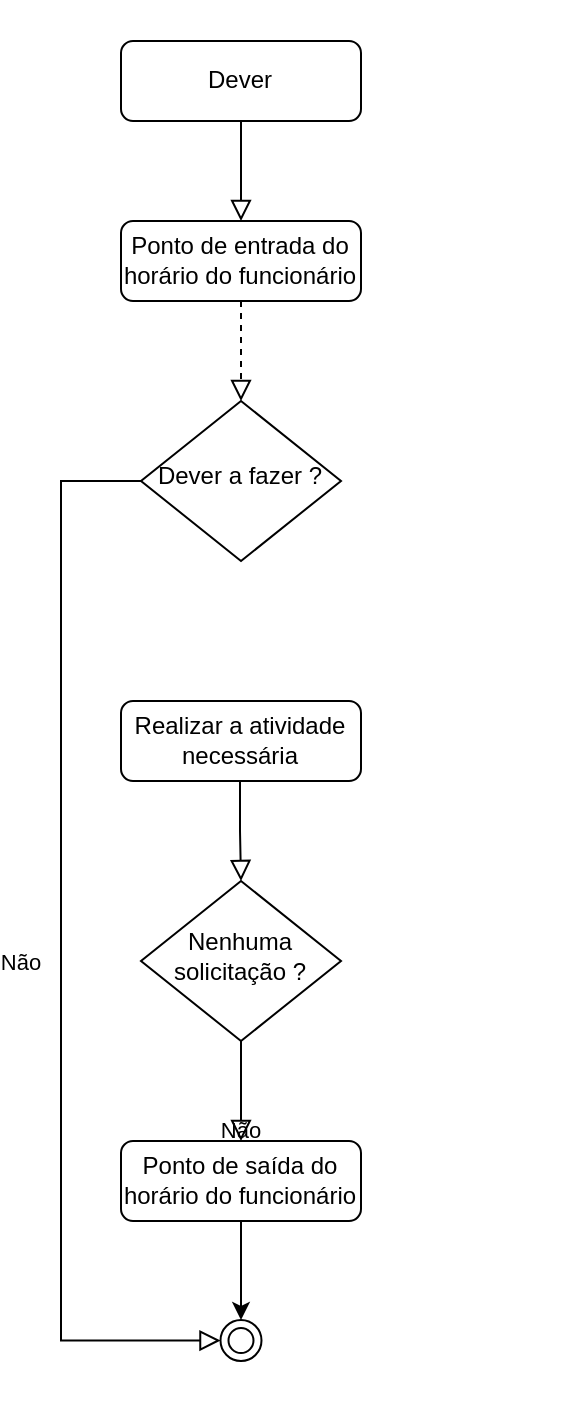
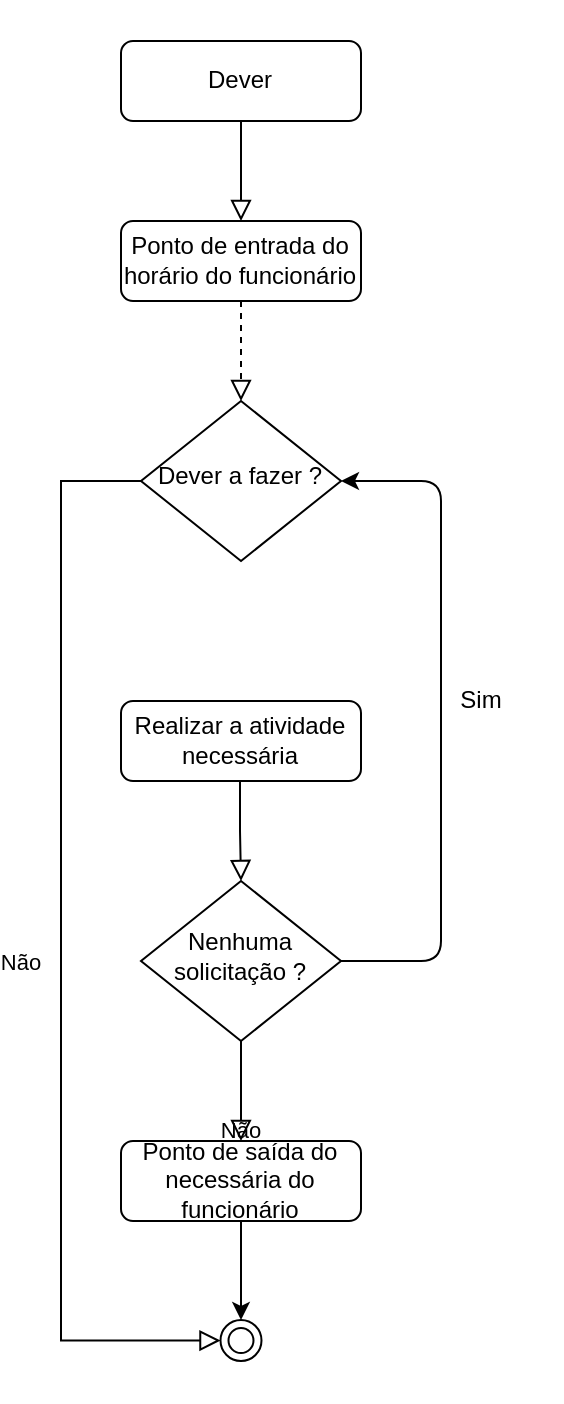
none -> (481, 701)
none -> (441, 728)
(241, 1181) -> (241, 1181)
